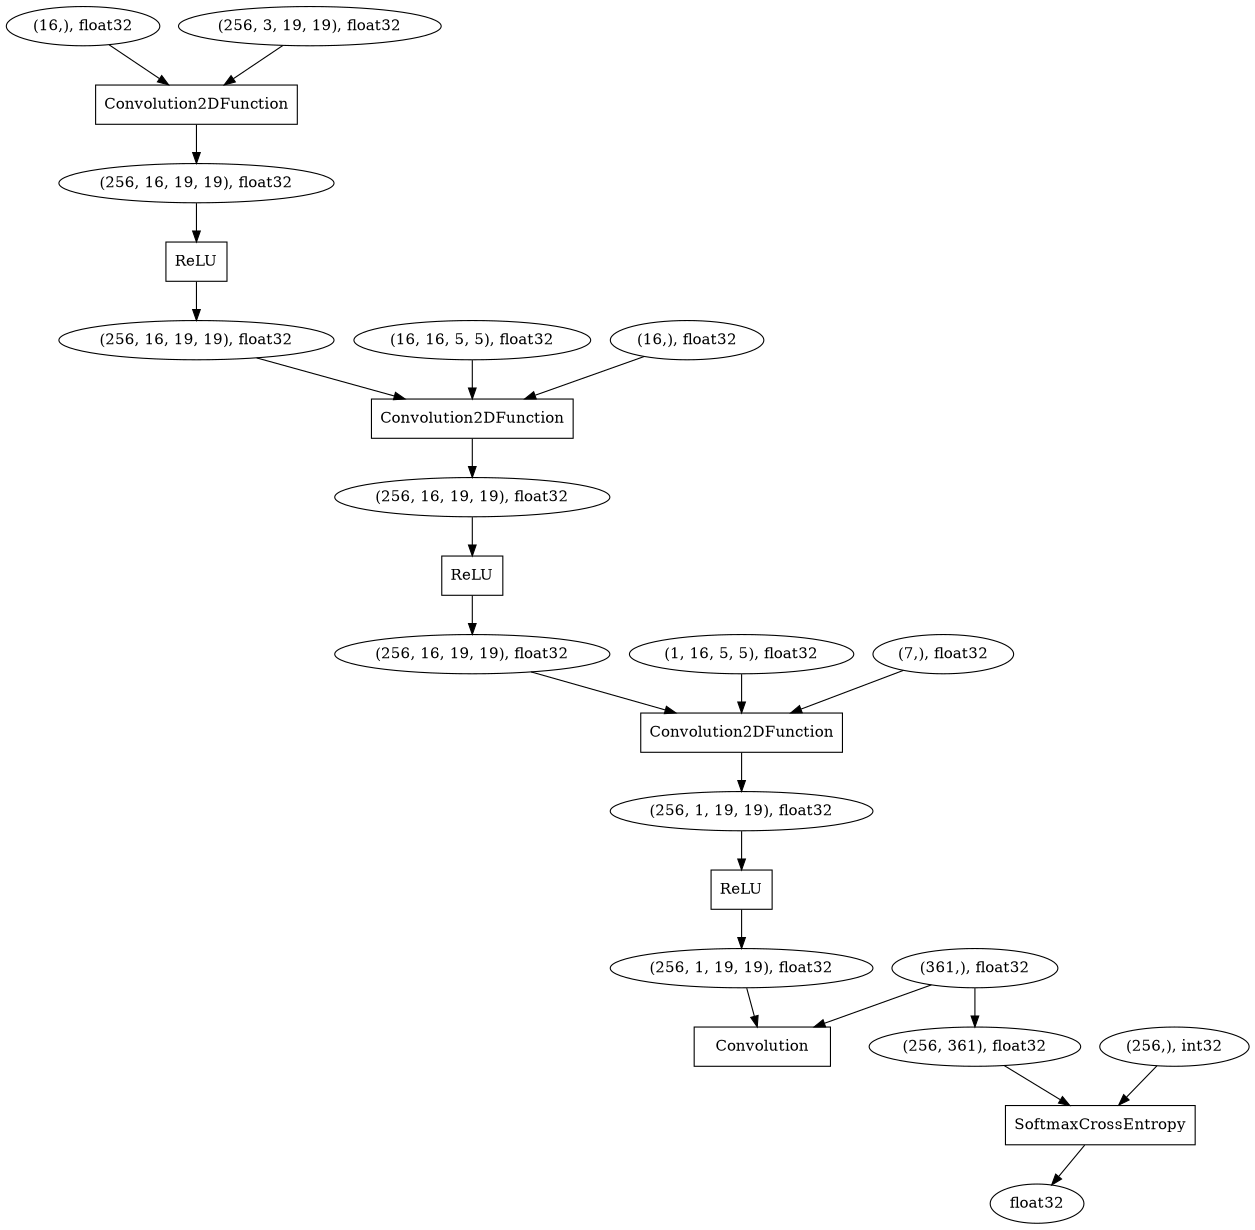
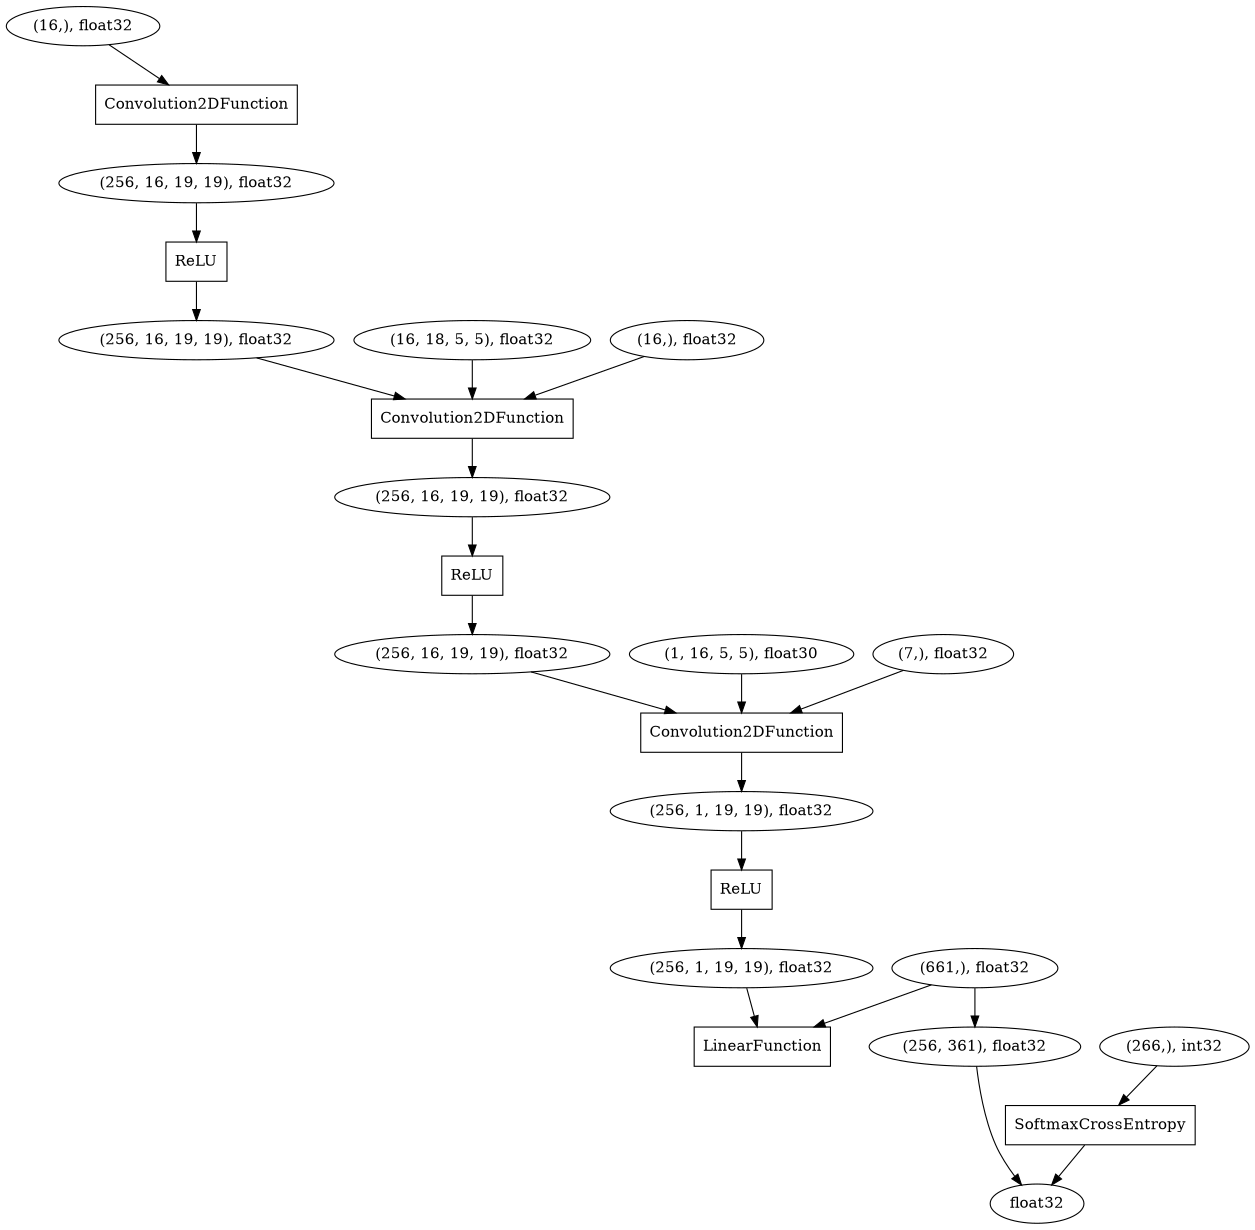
(310, 26) -> none
(472, 340) -> (472, 340)
(742, 654) -> (742, 654)
(975, 968) -> (975, 968)
(762, 1047) -> (762, 1047)
(1174, 1047) -> (1174, 1047)
(1032, 1083) -> (988, 1124)
